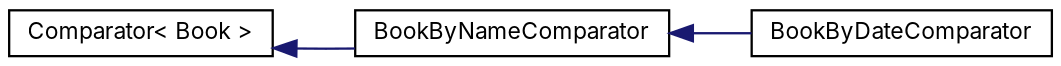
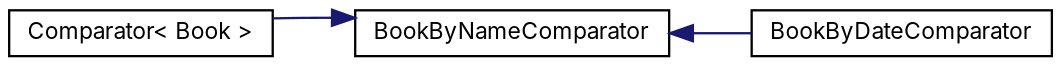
(326, 49) -> (303, 18)
